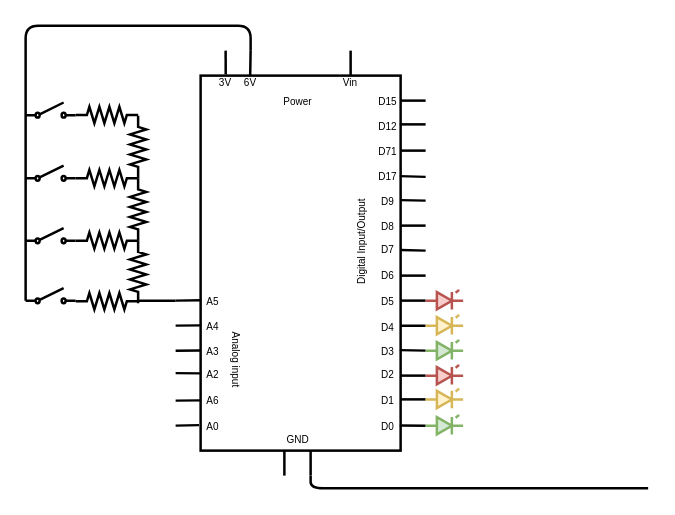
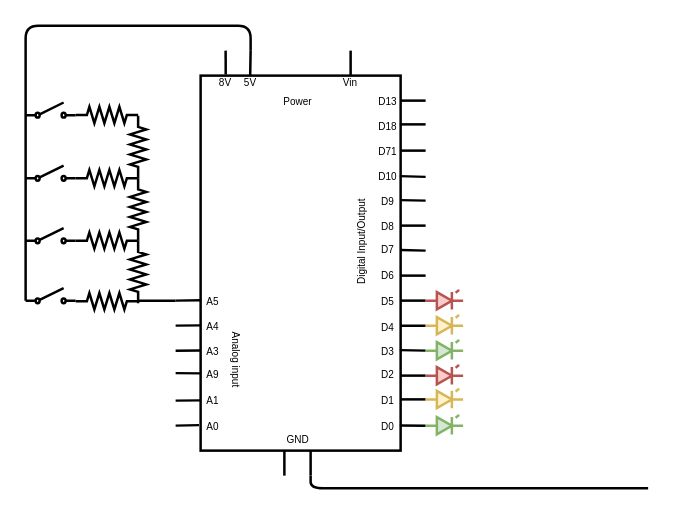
(226, 82) -> (226, 82)
(251, 82) -> (251, 82)
(388, 101) -> (388, 101)
(388, 126) -> (388, 126)
(388, 176) -> (388, 176)
(213, 373) -> (213, 373)
(213, 399) -> (213, 399)
